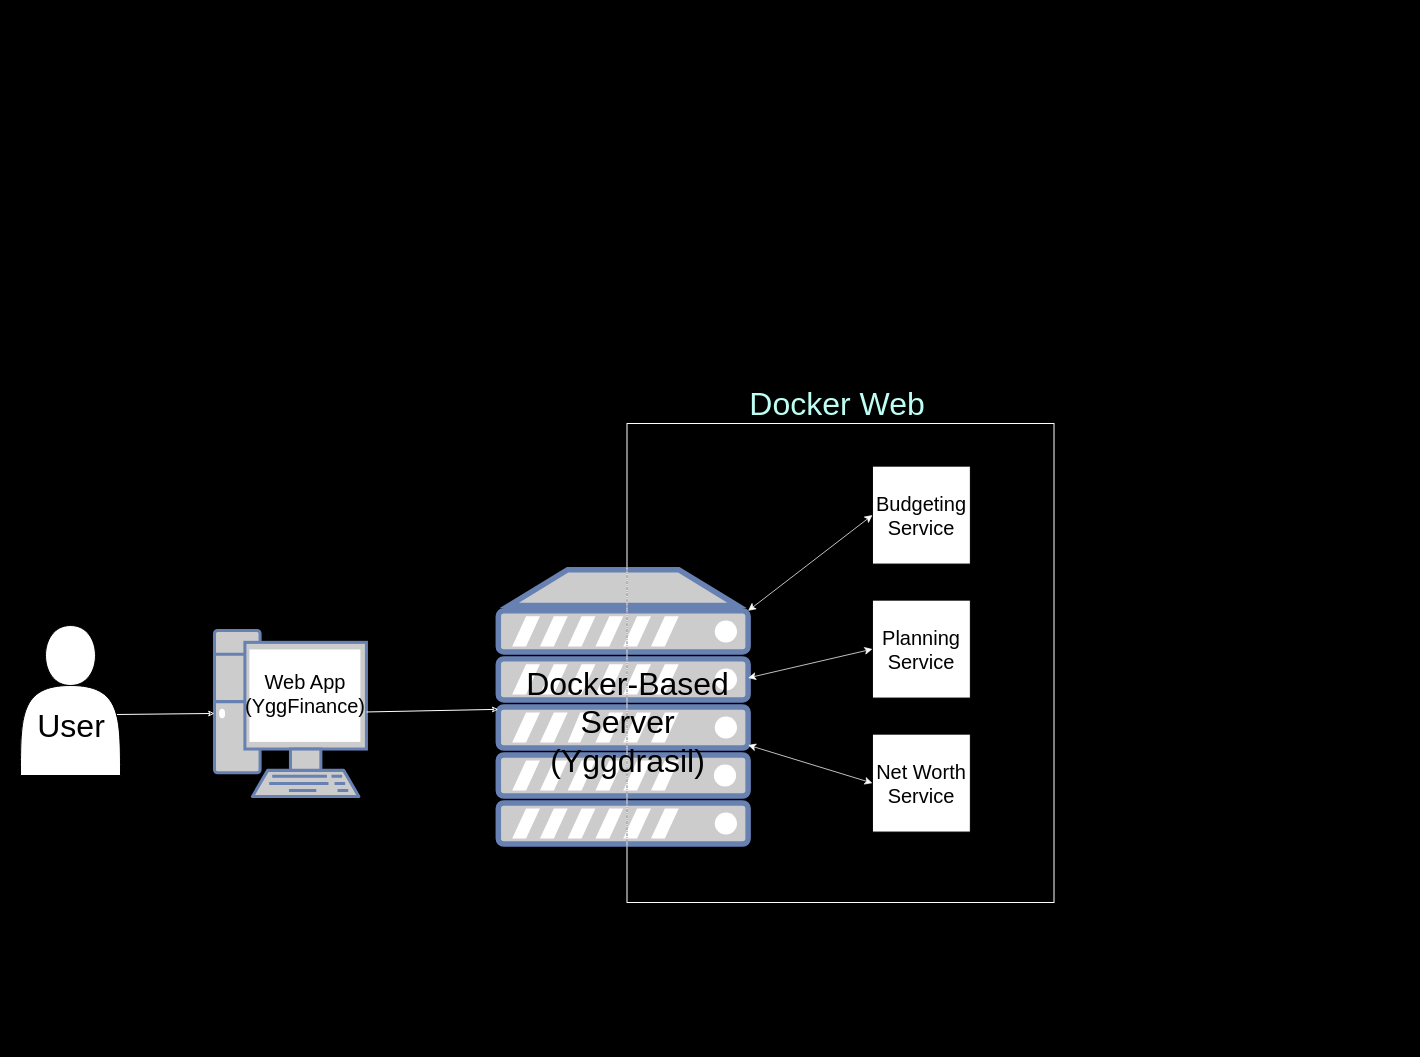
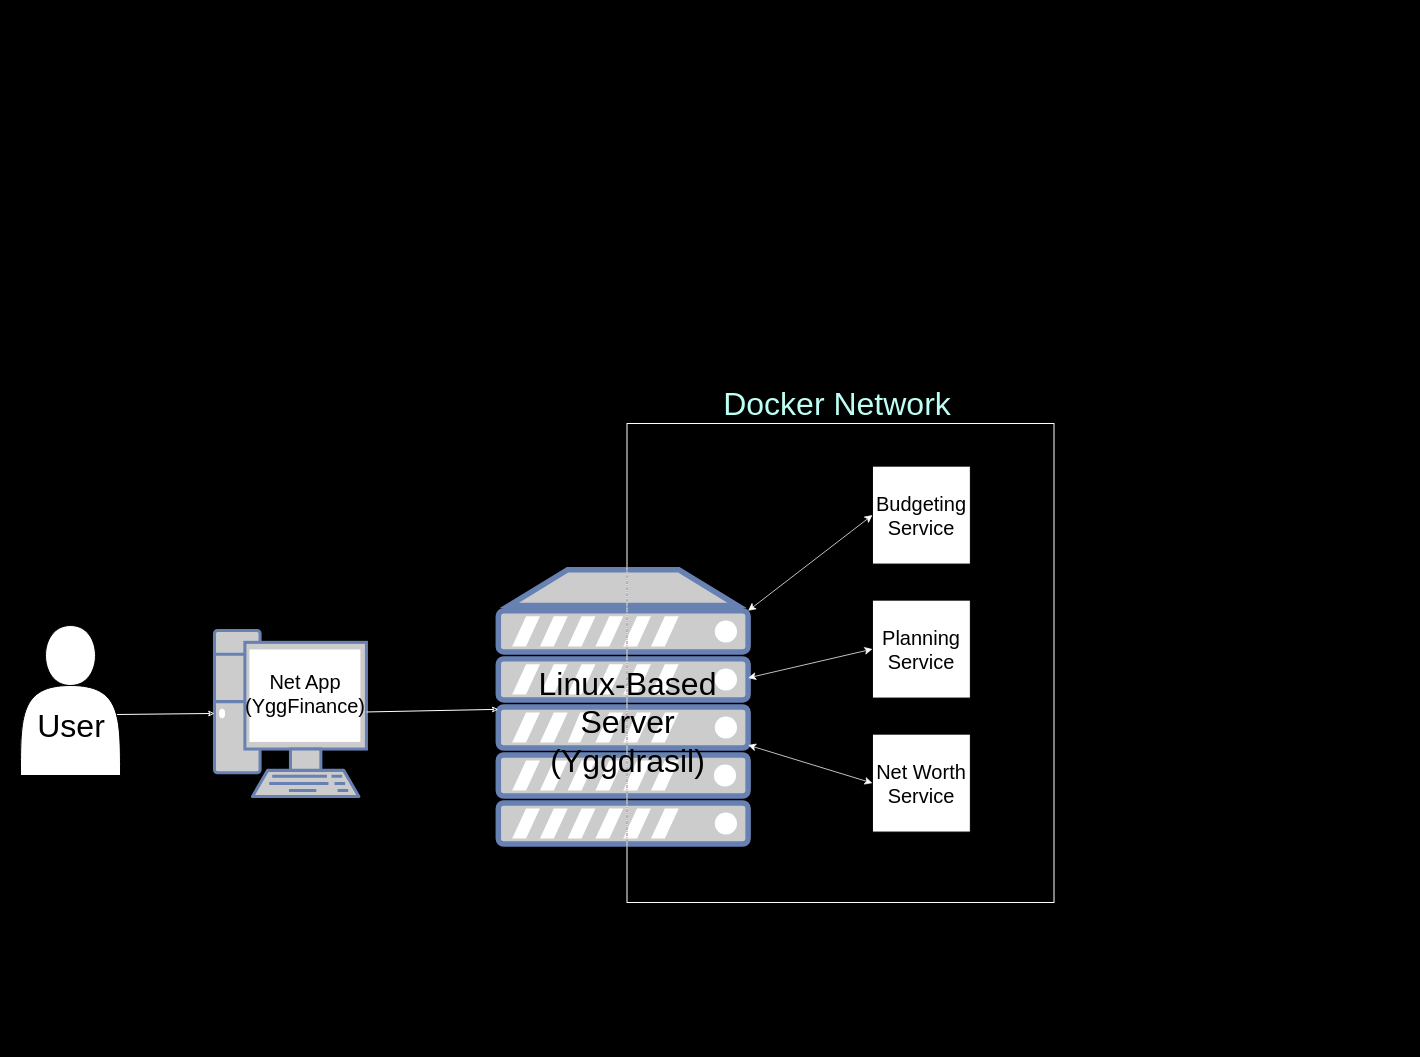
(838, 405) -> (838, 405)
(306, 694) -> (306, 694)
(628, 723) -> (628, 723)
